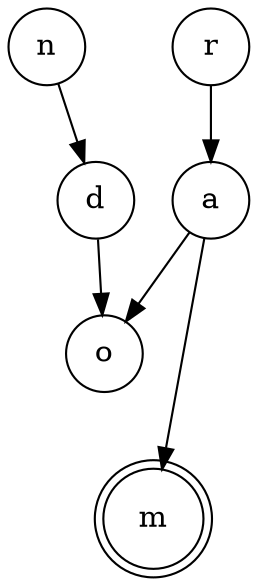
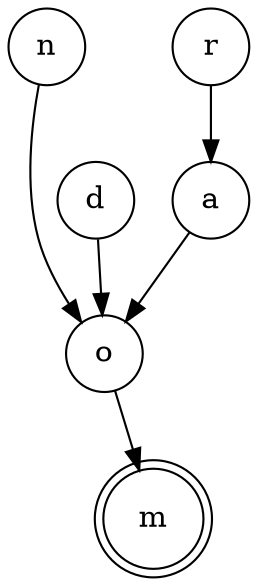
(68, 113) -> (31, 198)
(185, 343) -> (124, 420)
